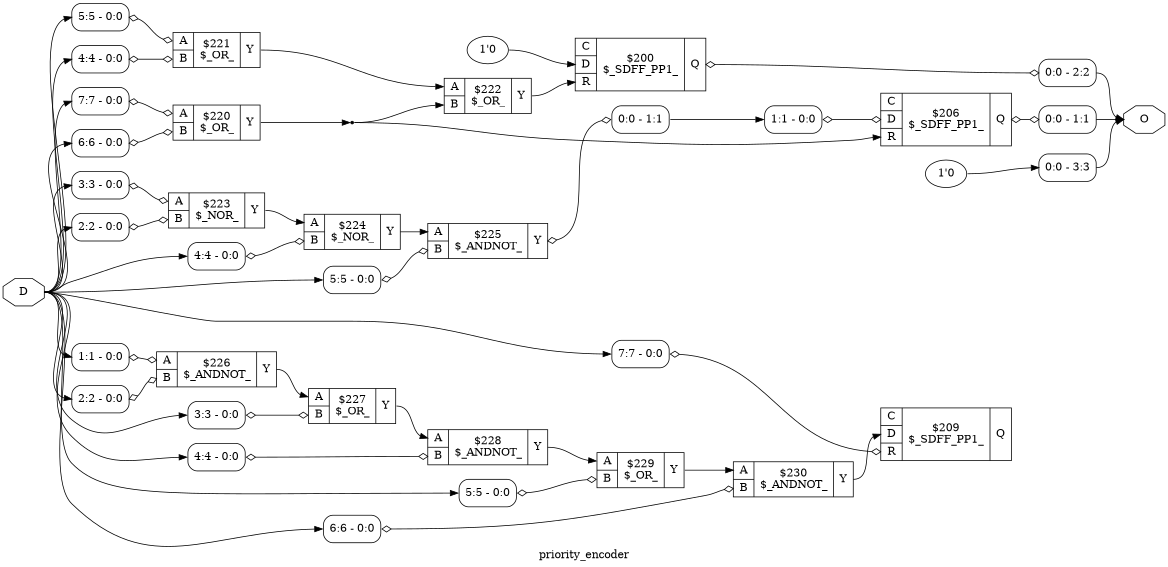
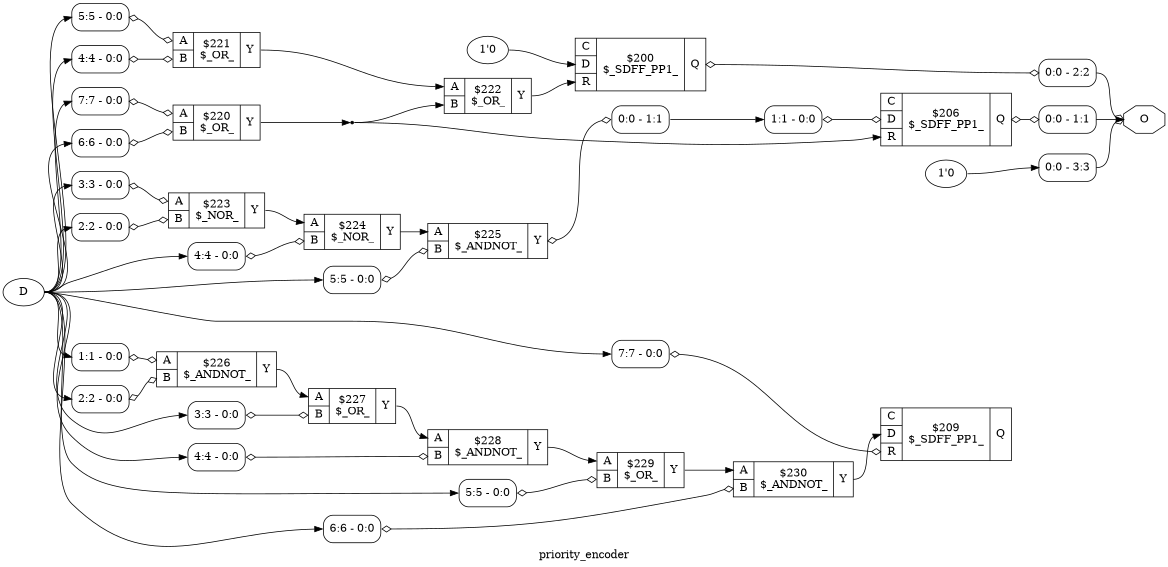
(1110, 92) -> (1110, 92)
(1110, 148) -> (1110, 148)
(24, 292) -> (24, 292)
